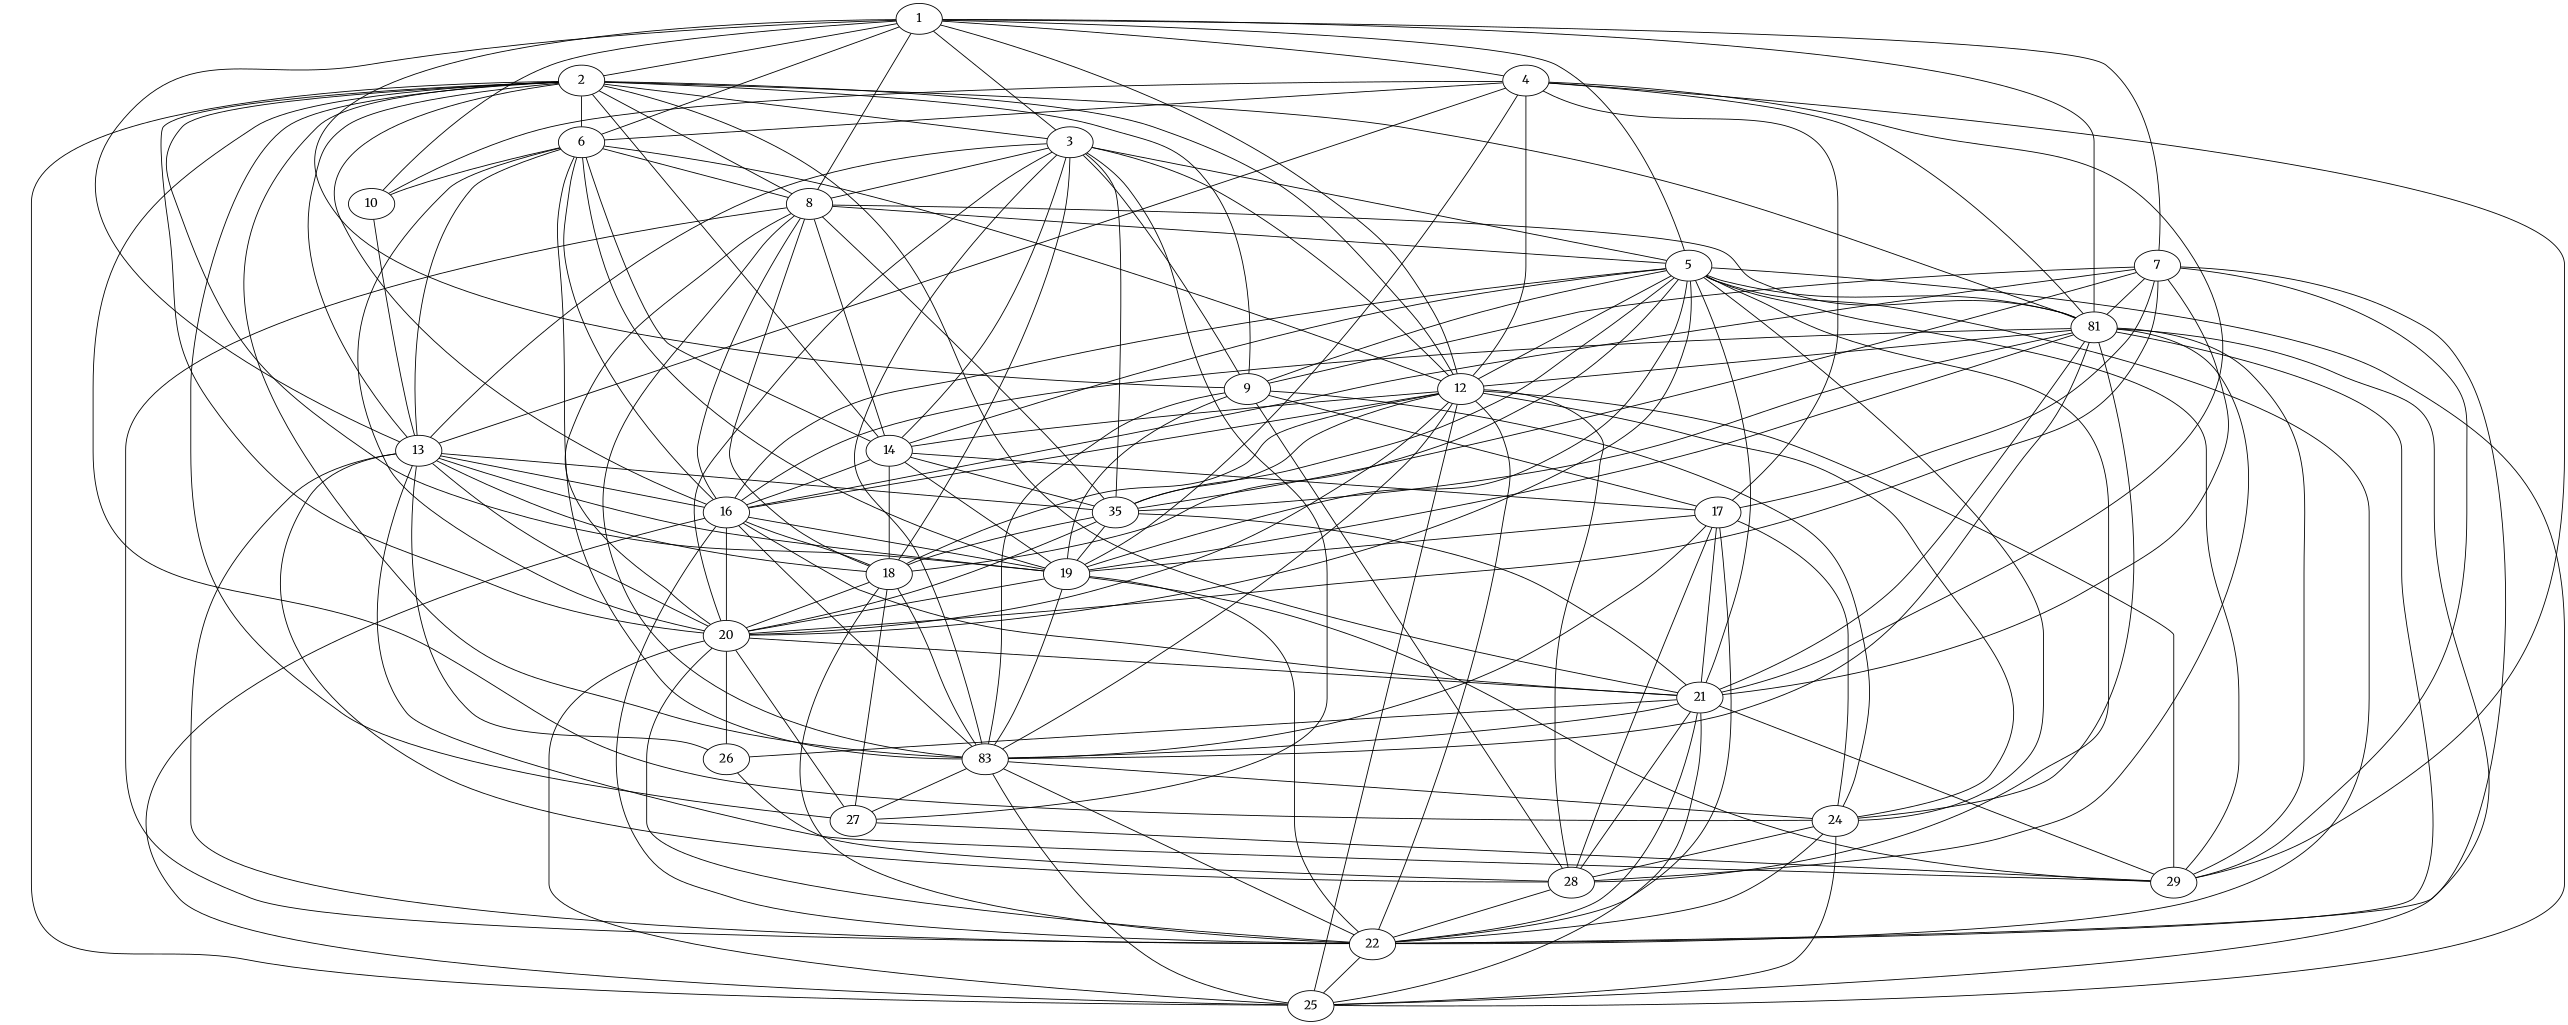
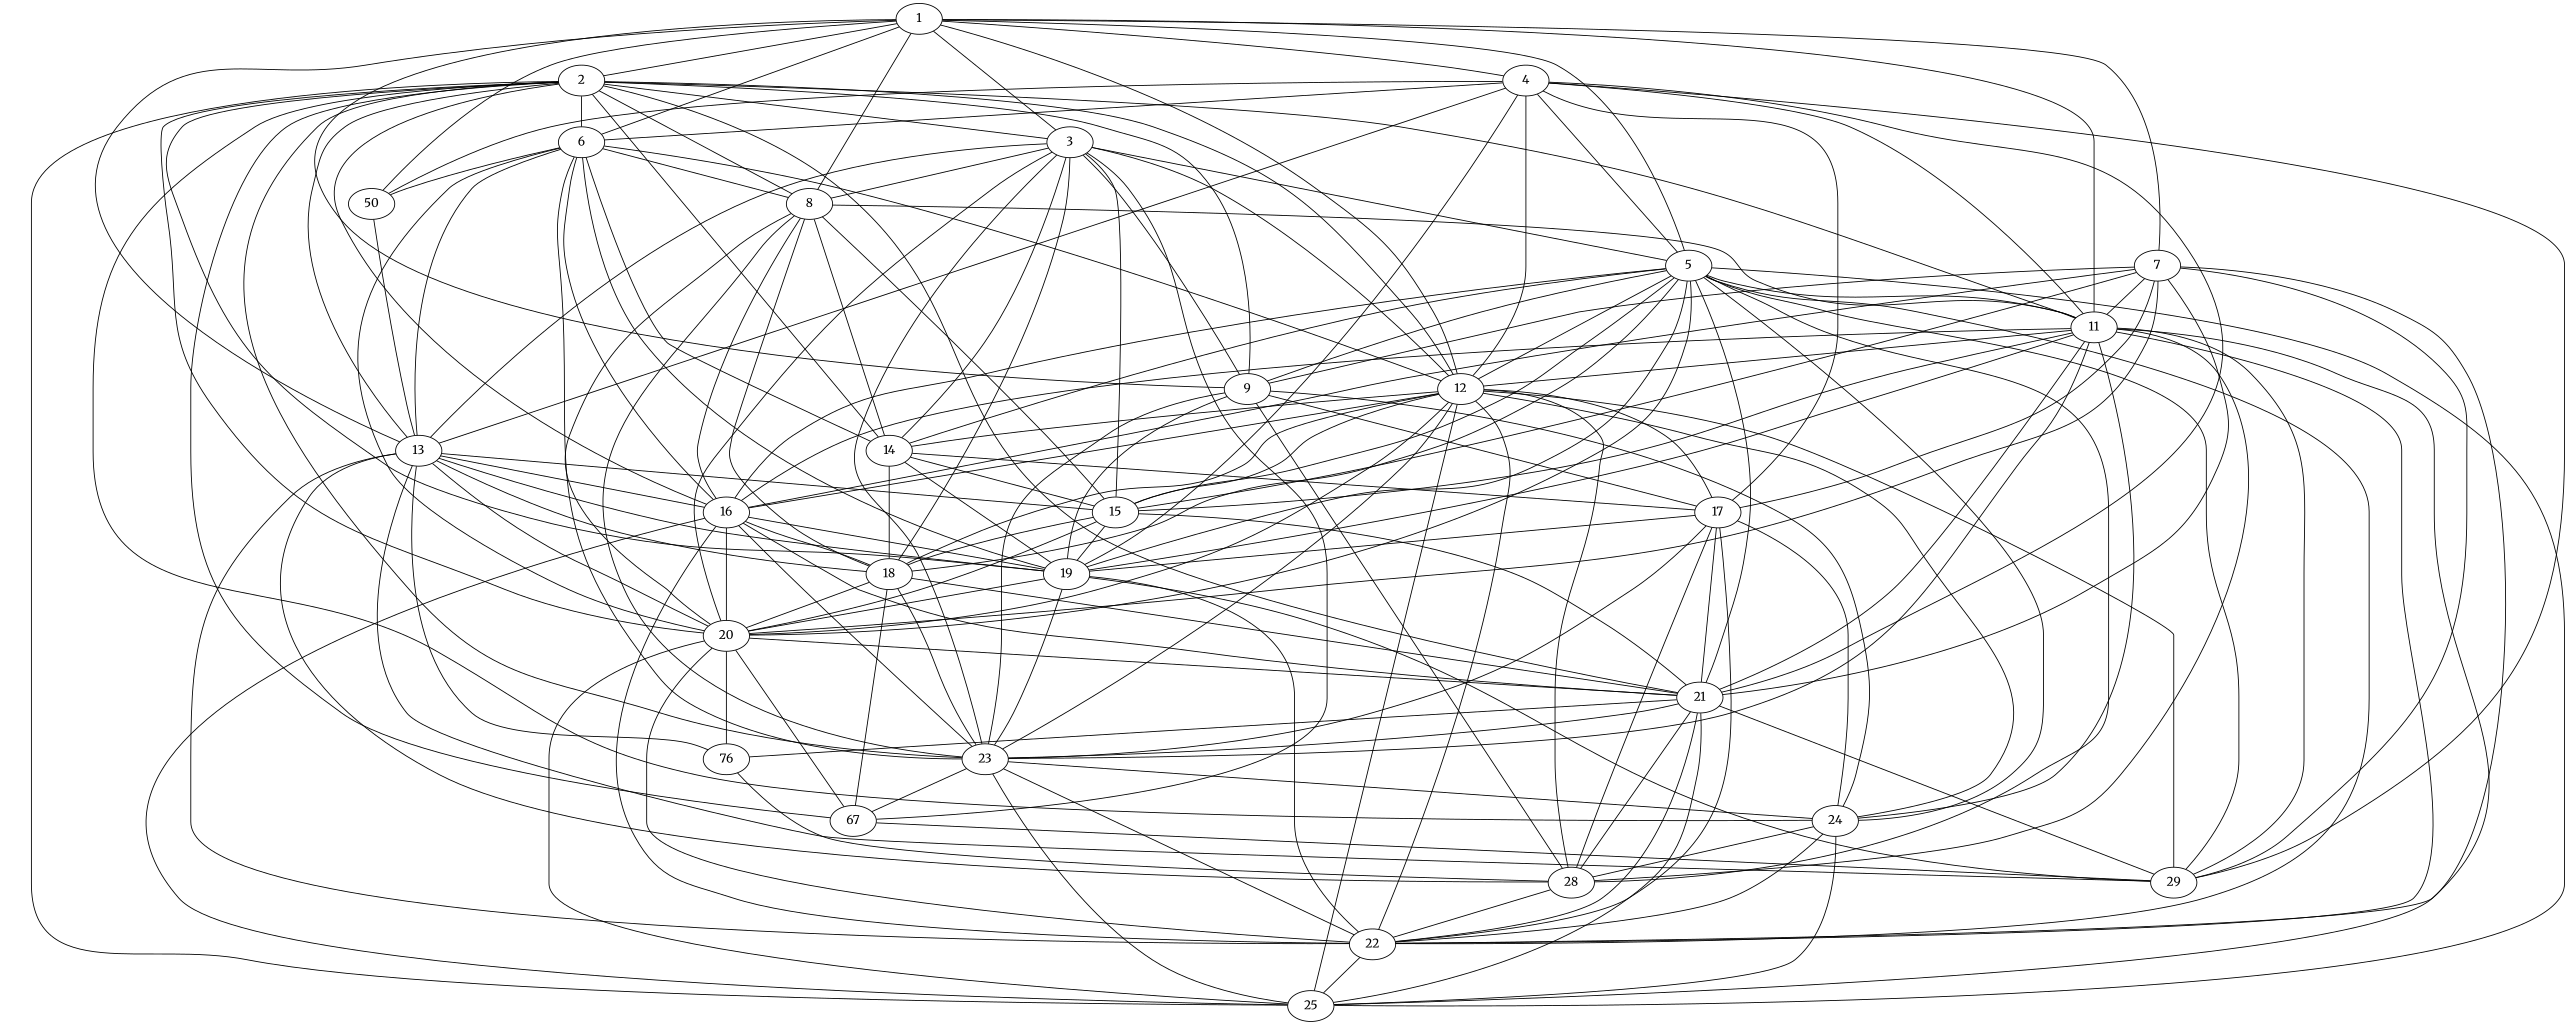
(372, 204) -> (372, 204)
(1249, 235) -> (1607, 173)
(2094, 327) -> (2094, 327)
none -> (1663, 435)
(827, 476) -> none
(1115, 512) -> (1115, 512)
(726, 759) -> (726, 759)
(985, 759) -> (985, 759)
(853, 821) -> (853, 821)
(187, 869) -> none
(944, 894) -> (1295, 636)
